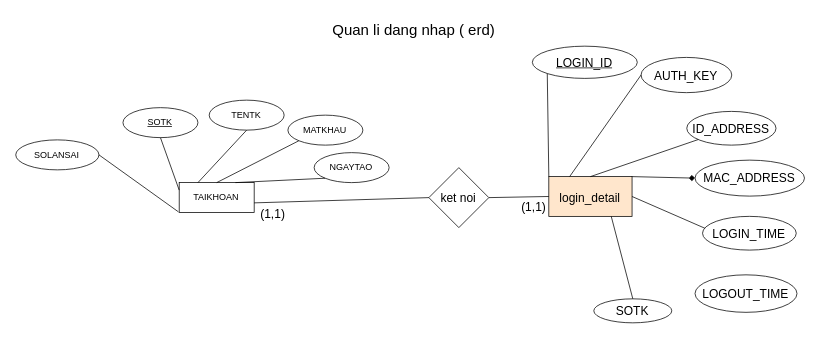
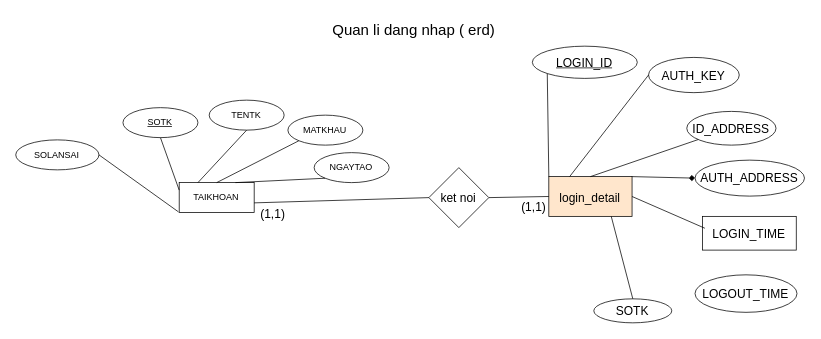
(687, 75) -> (694, 75)
(750, 178) -> (750, 178)
(750, 233) -> (750, 233)
